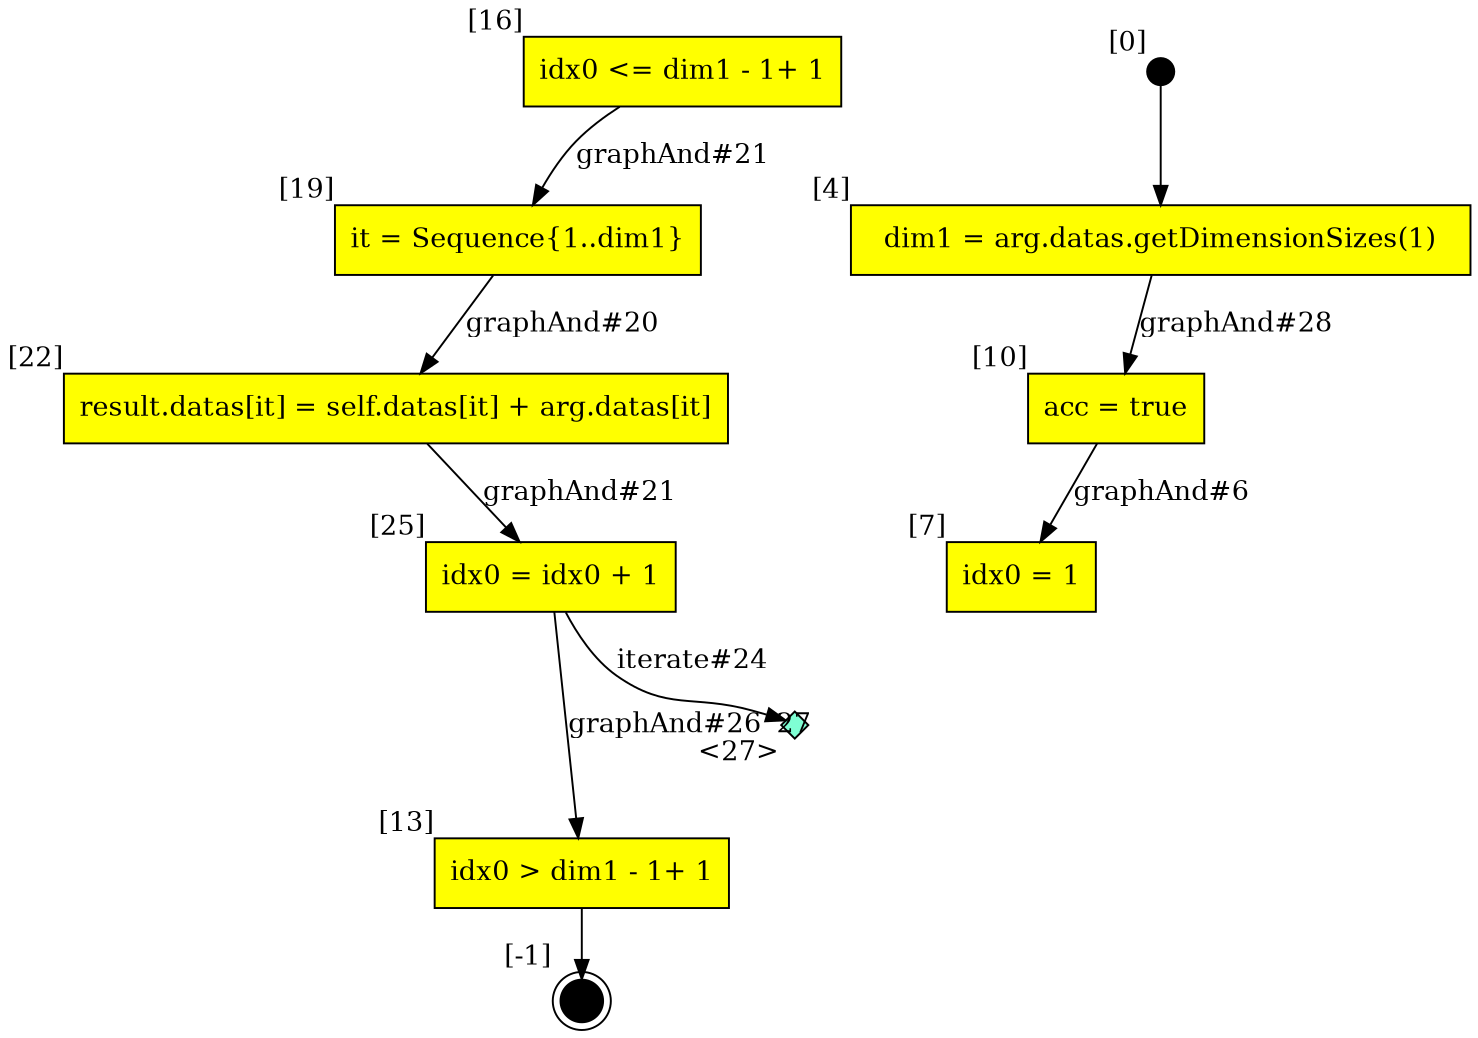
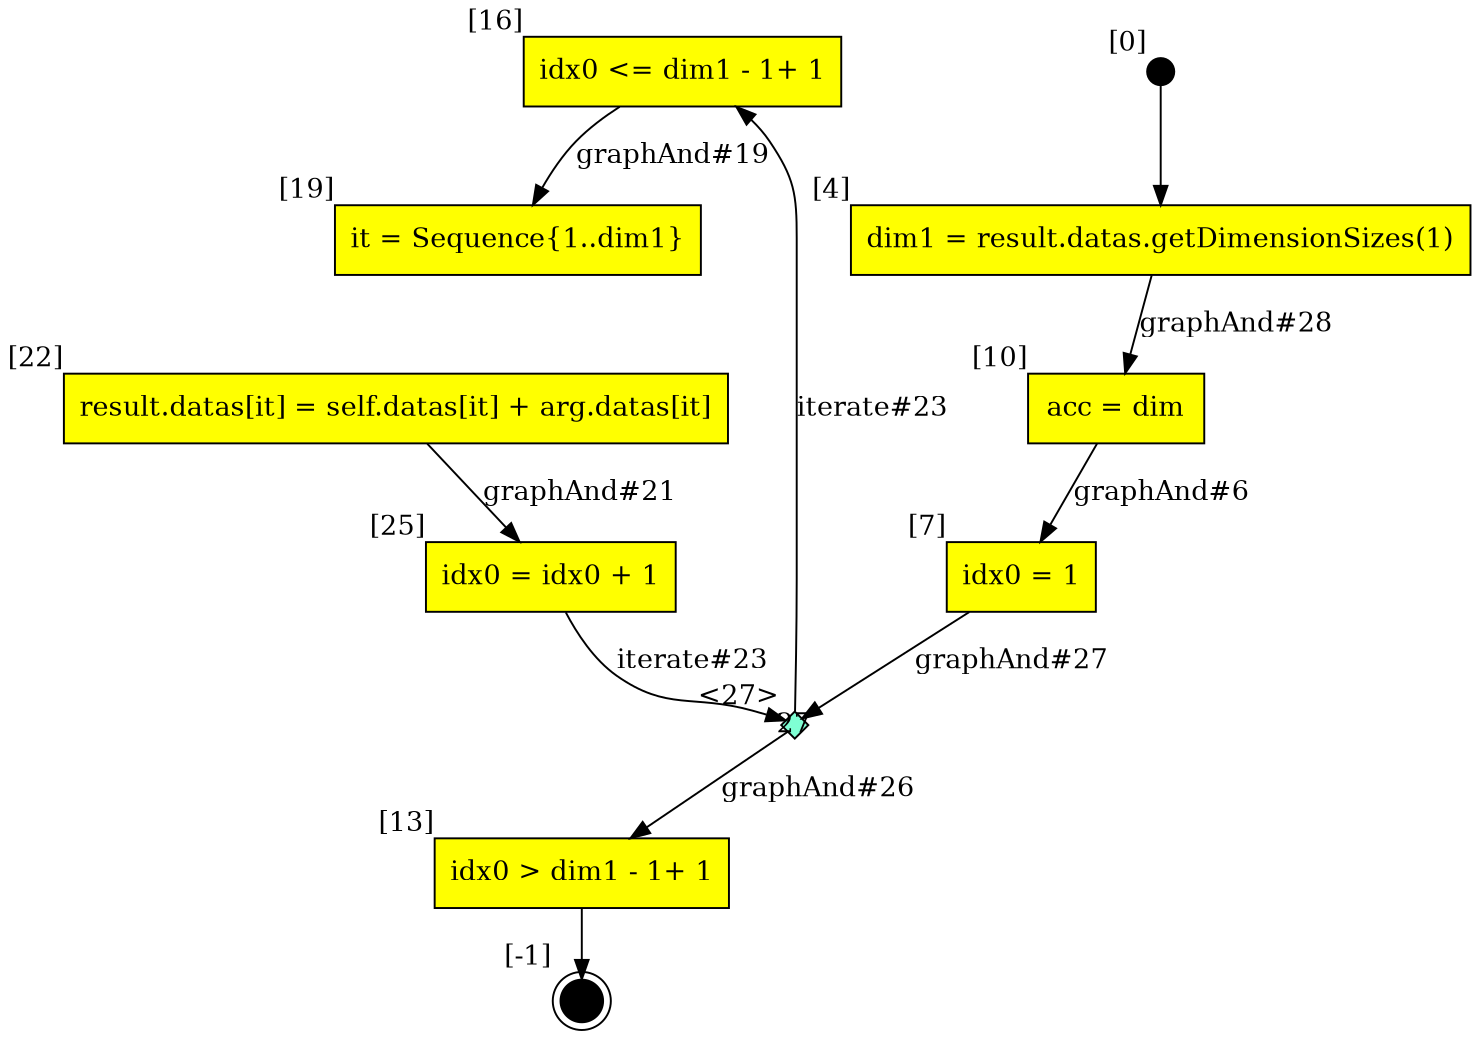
(673, 156) -> (673, 156)
(1161, 240) -> (1161, 240)
(463, 316) -> none
none -> (797, 409)
(1116, 409) -> (1116, 409)
none -> (894, 660)
(693, 661) -> (693, 661)
(565, 715) -> (717, 780)
